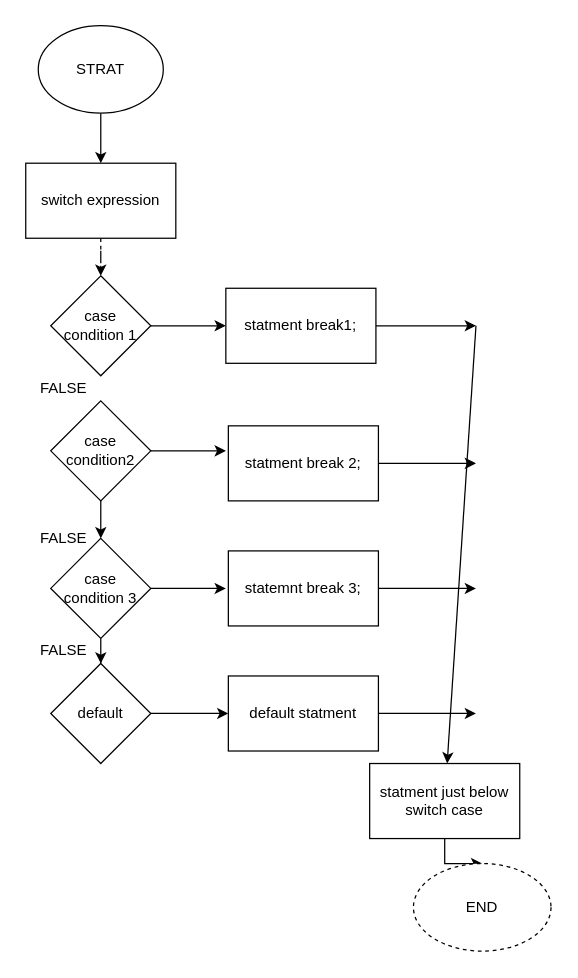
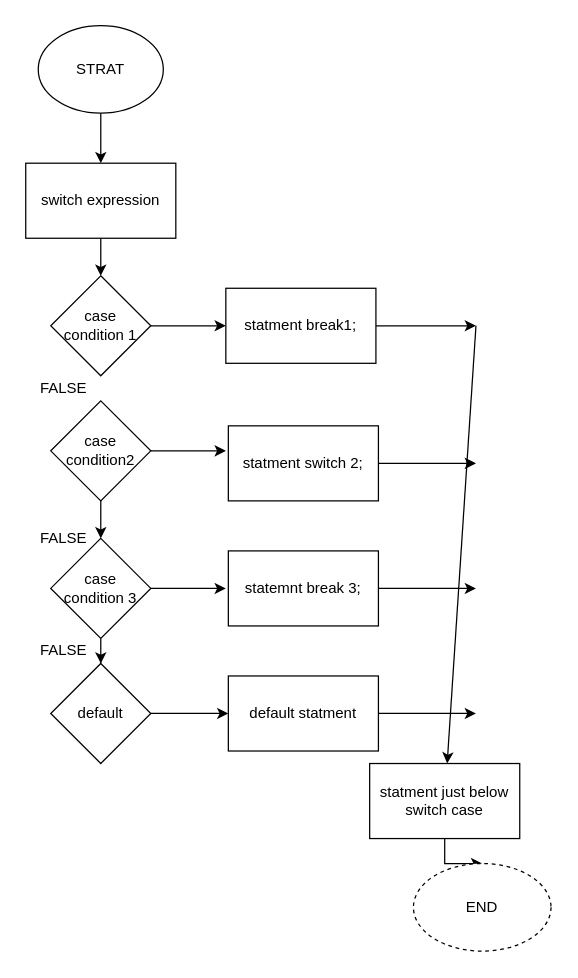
(101, 246) -> (101, 246)
(303, 463) -> (303, 463)
